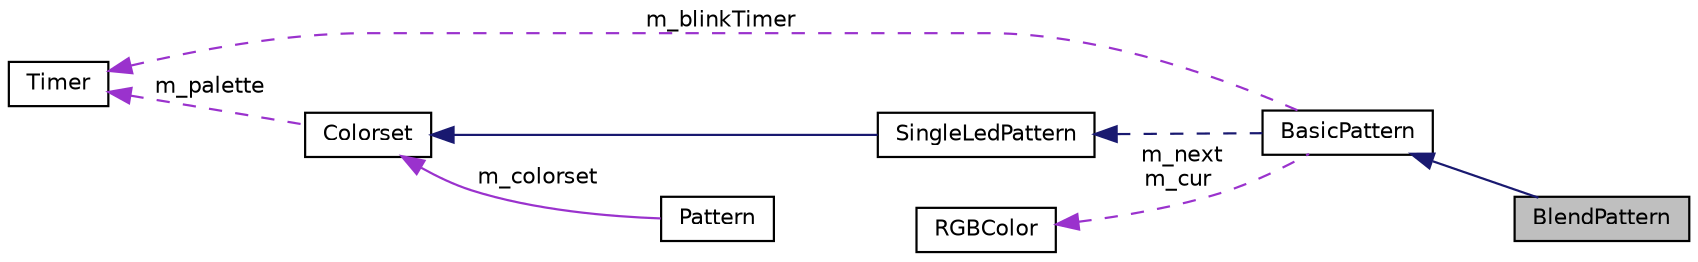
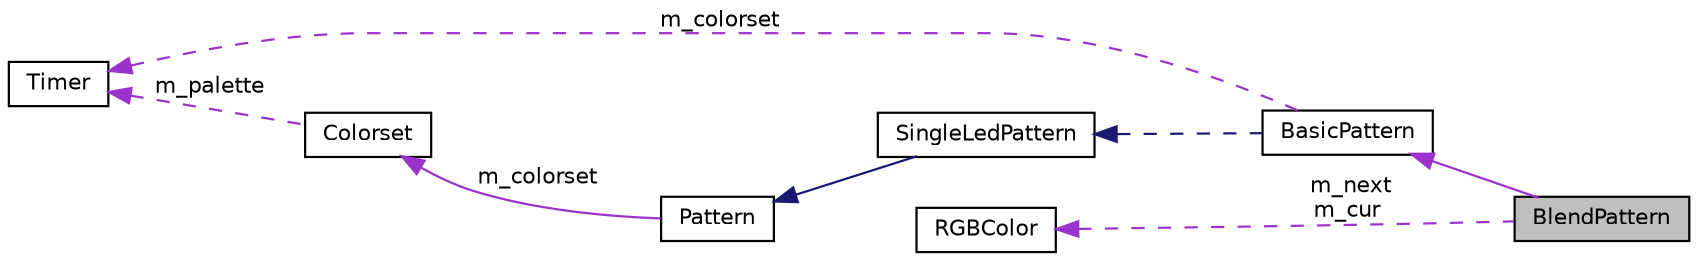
(718, 21) -> (718, 21)
(666, 135) -> (857, 175)
(1486, 180) -> (1486, 180)
(1197, 200) -> (1296, 226)
